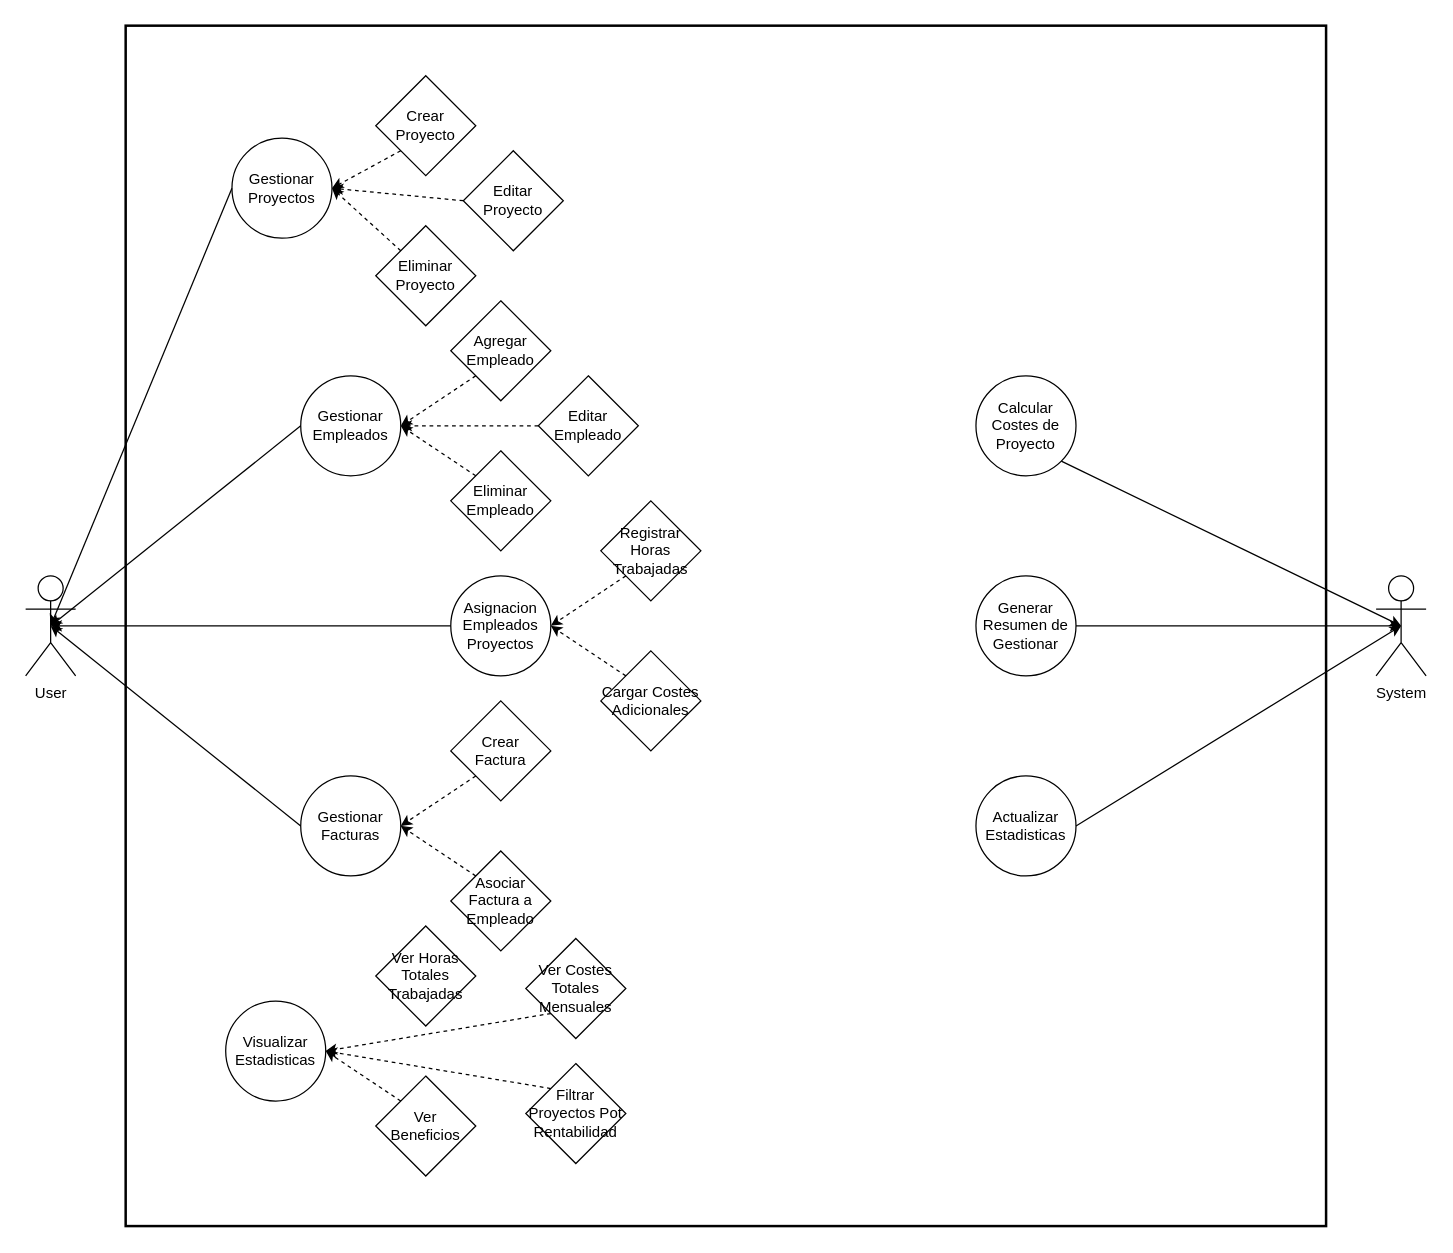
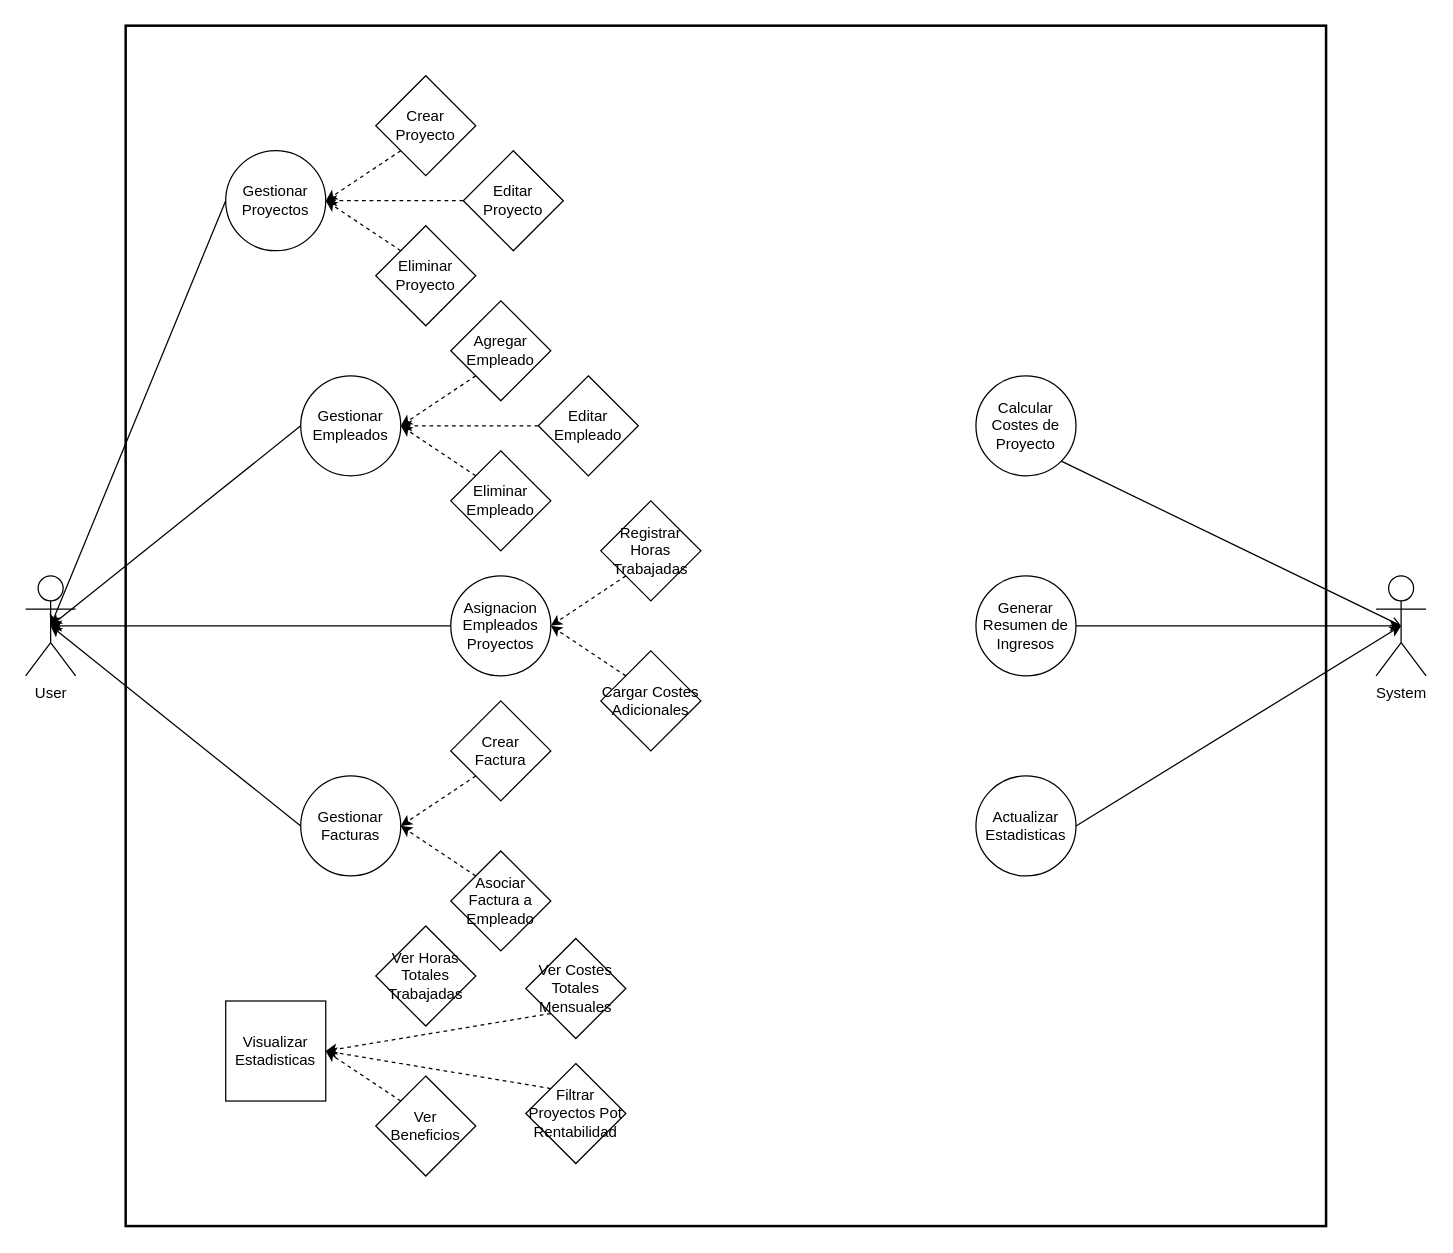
(282, 188) -> (276, 201)
(1392, 621) -> (1394, 622)
(1026, 626) -> (1026, 626)
(276, 1051) -> (276, 1051)
